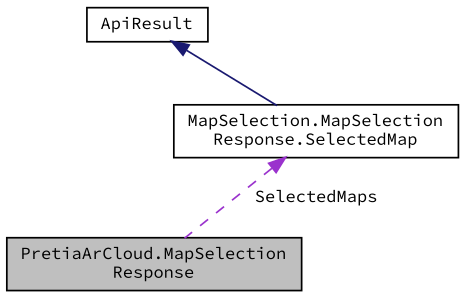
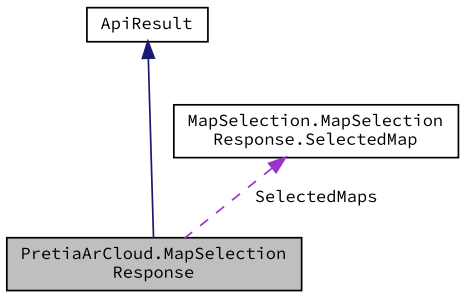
(232, 78) -> (151, 148)
